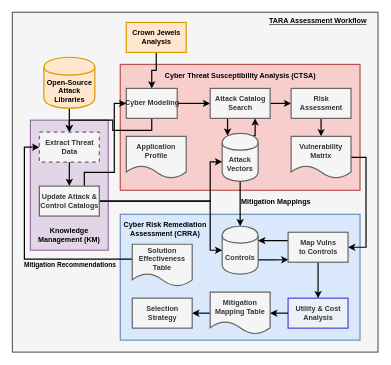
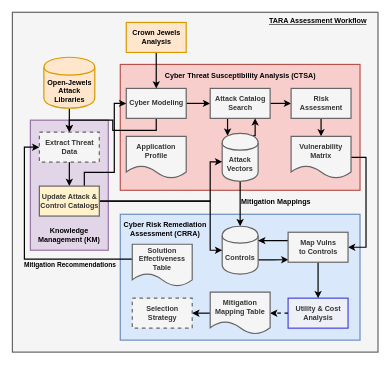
(70, 91) -> (70, 91)
(152, 104) -> (156, 104)
(69, 201) -> (69, 201)
(162, 314) -> (162, 314)
(280, 314) -> (280, 314)
